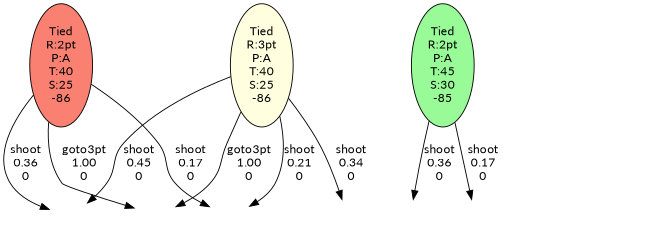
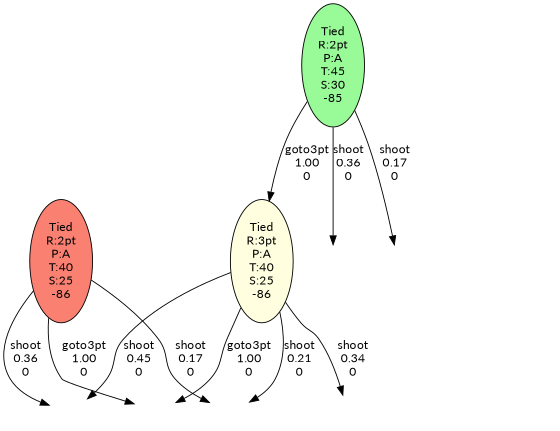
none -> (284, 145)
